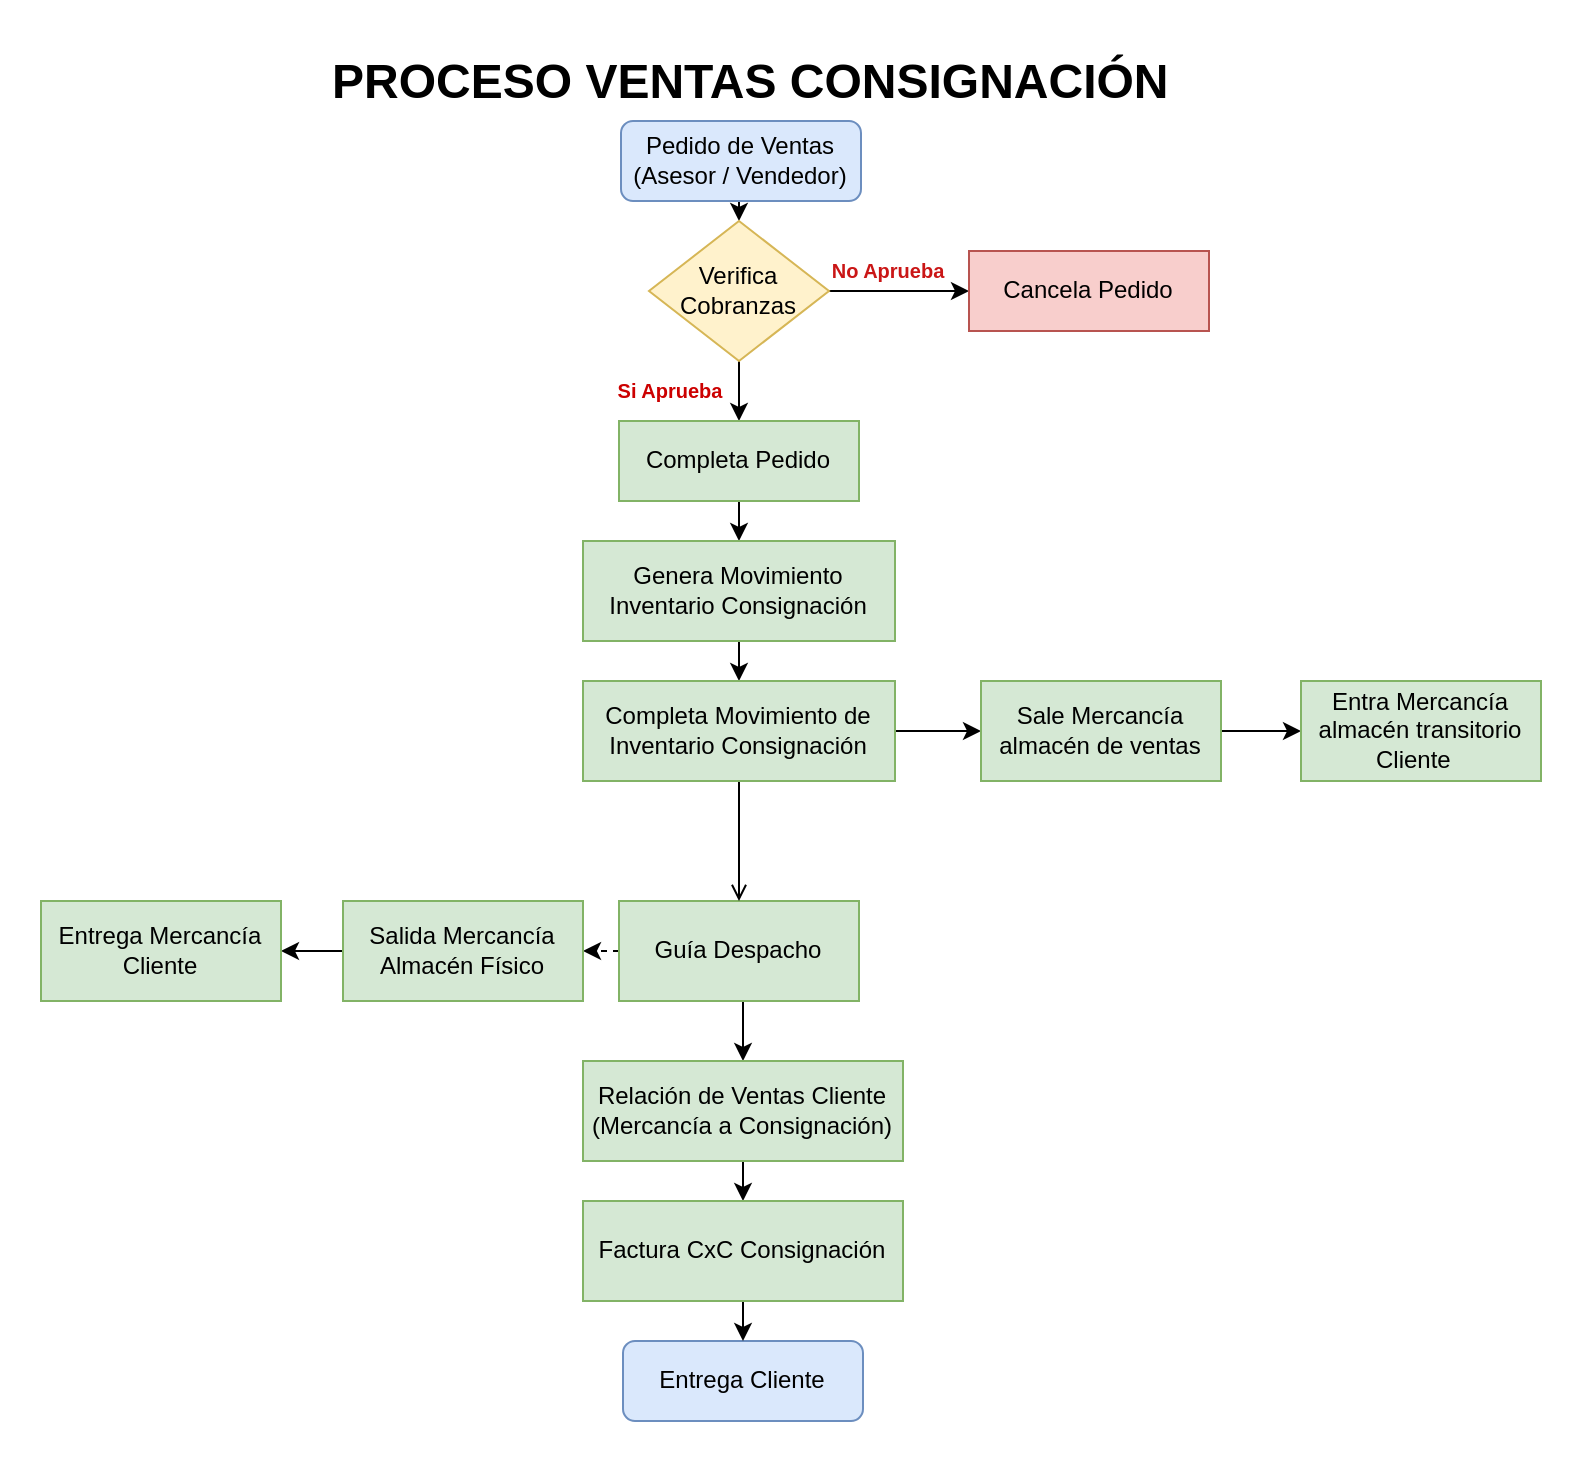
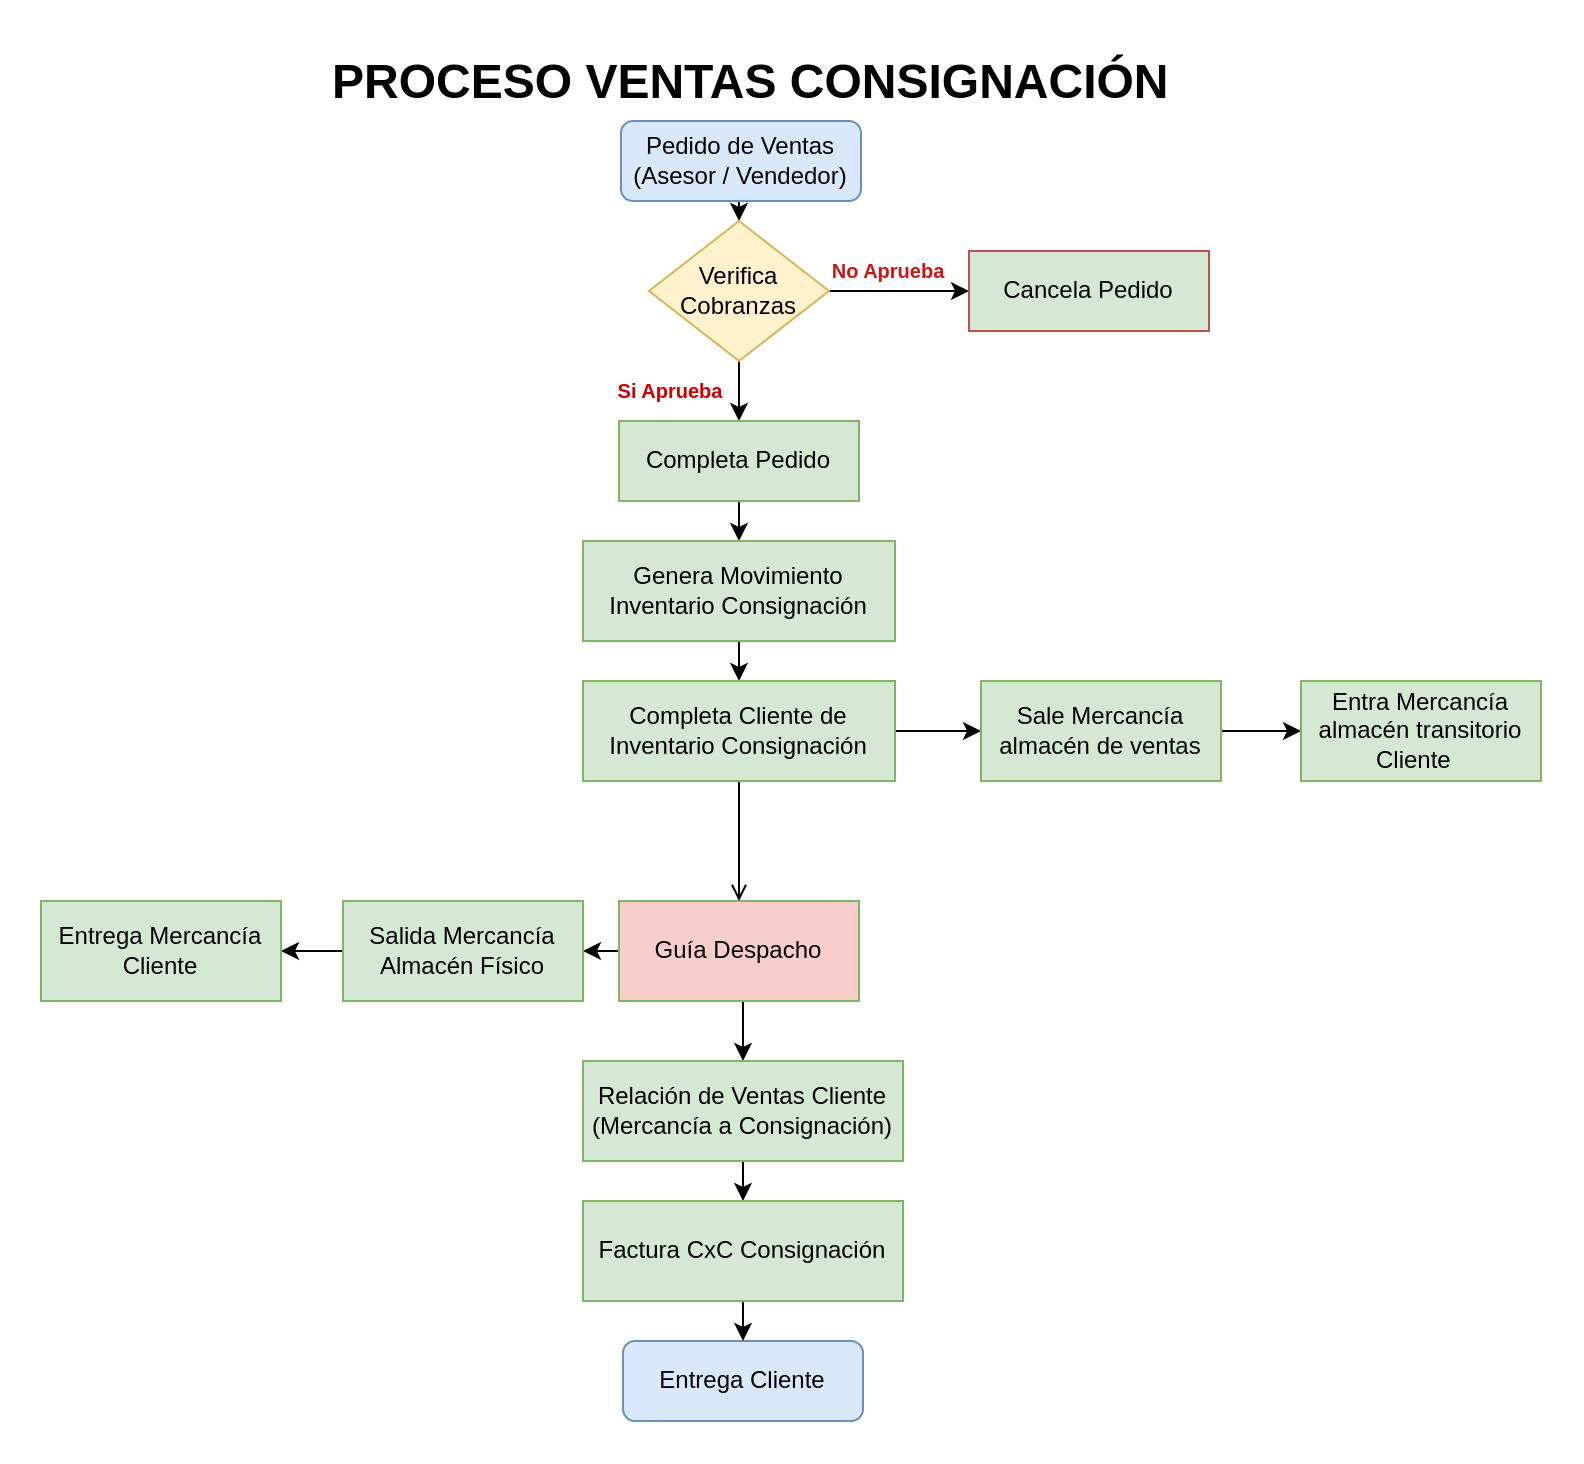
(1089, 291) -> (1089, 291)
(739, 731) -> (739, 731)
(605, 951) -> (605, 951)
(739, 951) -> (739, 951)
